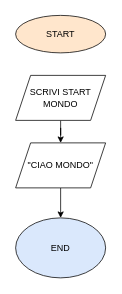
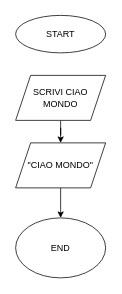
(60, 34) -> (60, 34)
(60, 98) -> (60, 98)
(60, 248) -> (60, 248)
